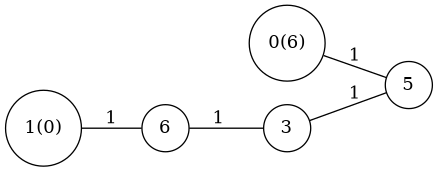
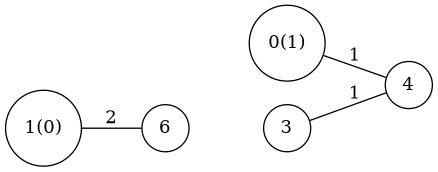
(287, 43) -> (287, 43)
(409, 85) -> (409, 85)
(112, 118) -> (112, 118)
(226, 128) -> none
